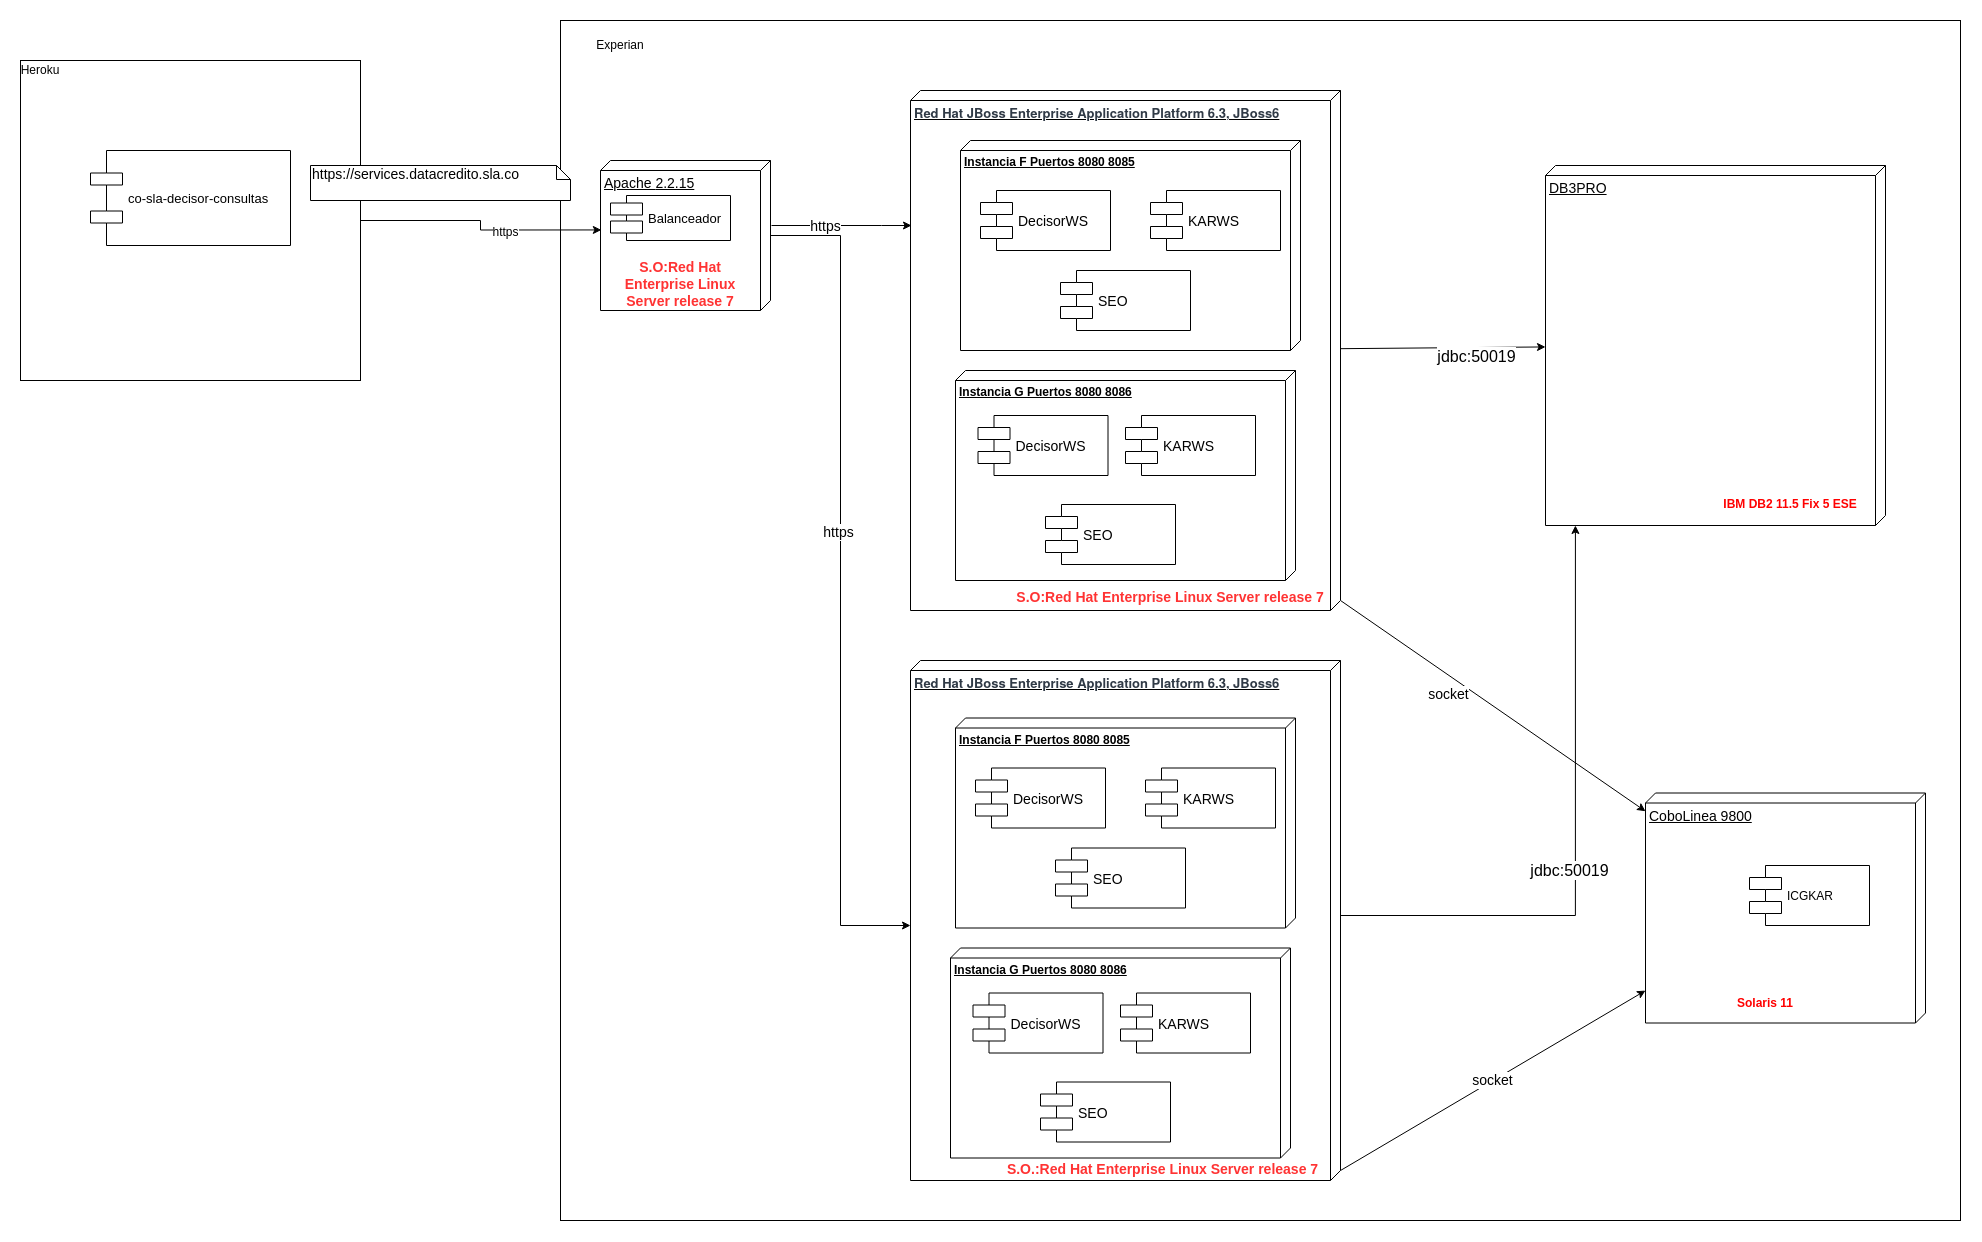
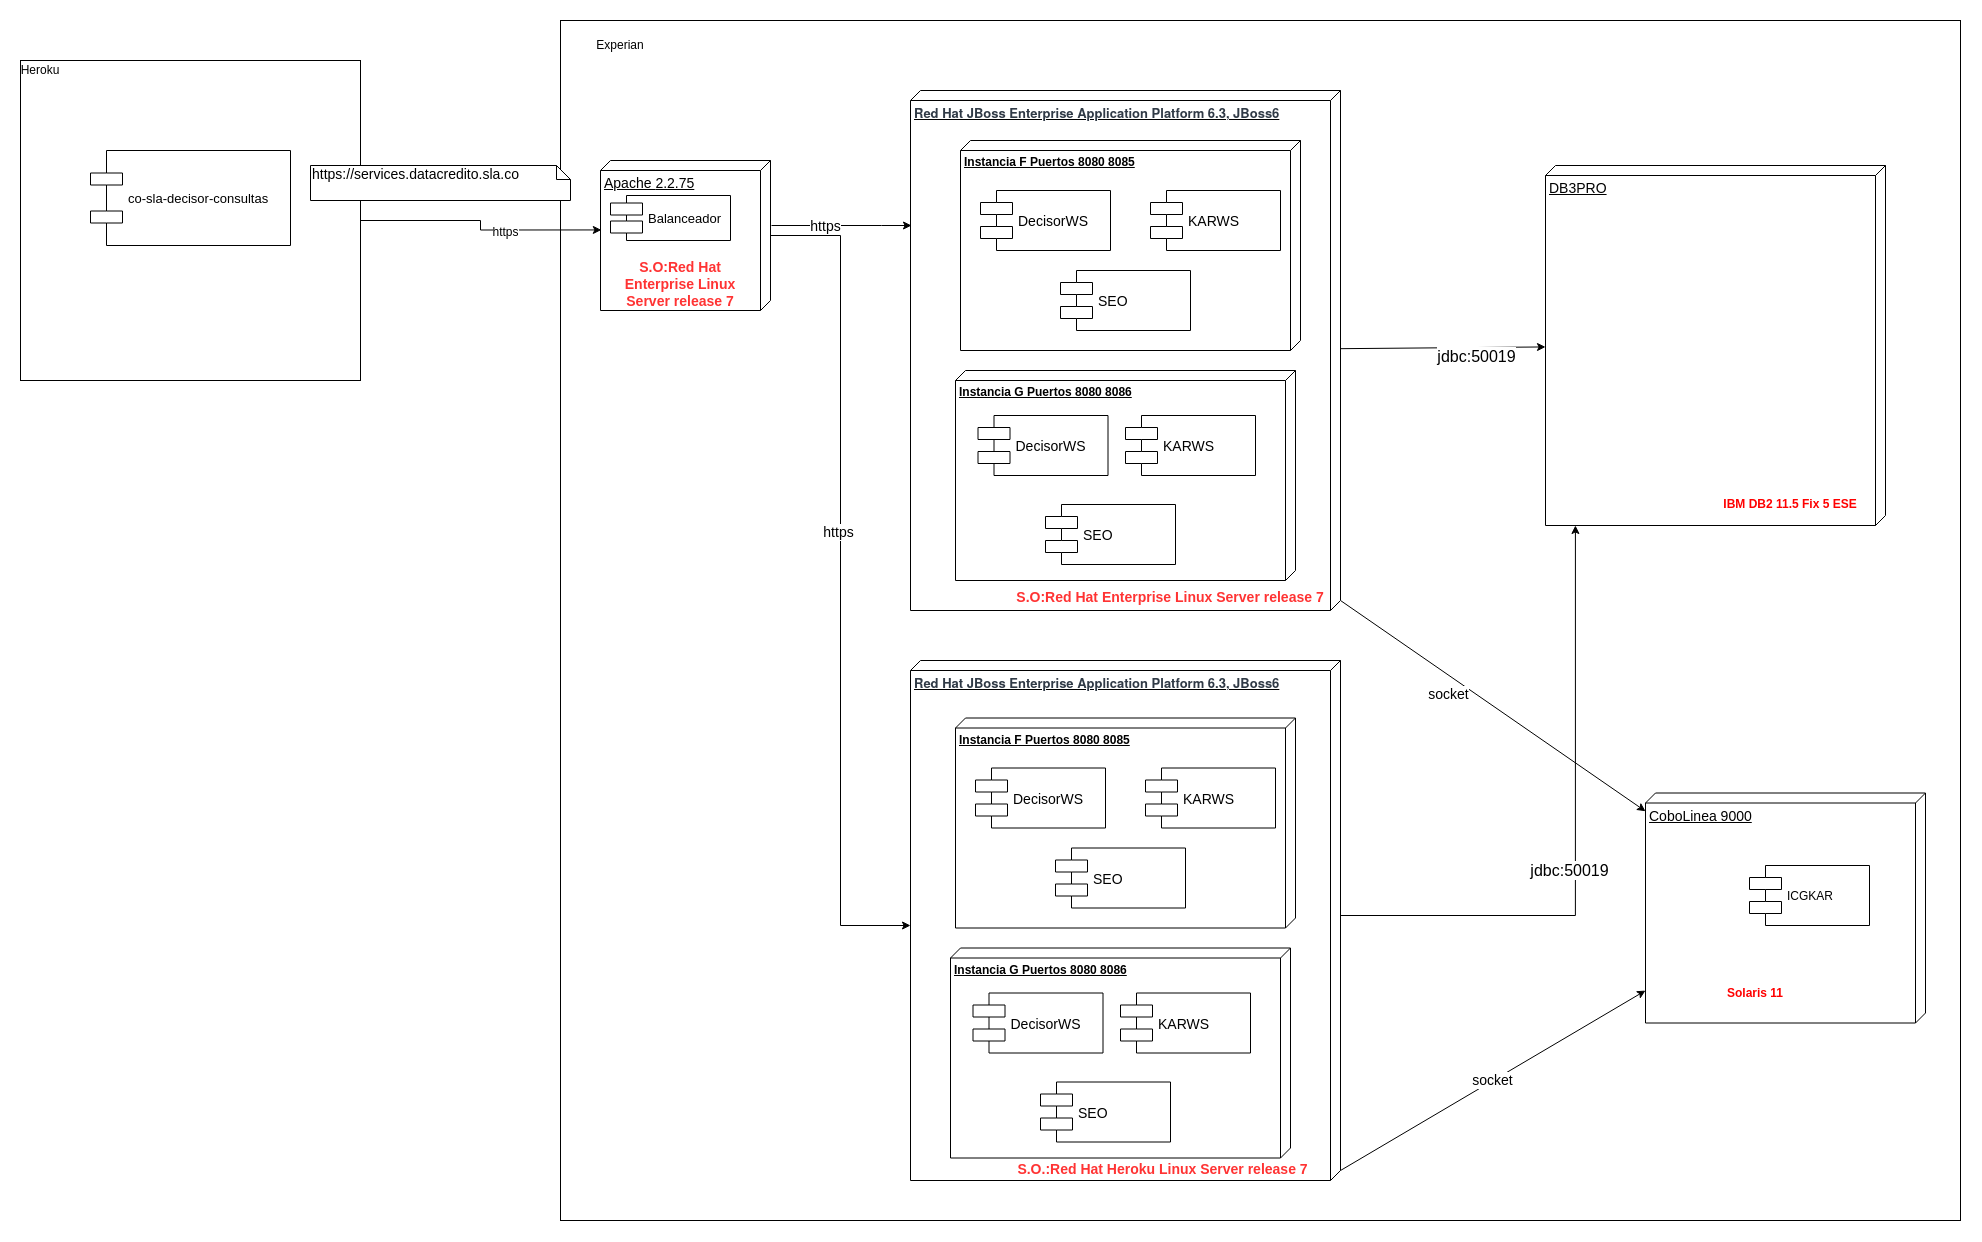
(645, 183) -> (645, 183)
(1693, 816) -> (1693, 816)
(1766, 1004) -> (1756, 994)
(1163, 1170) -> (1163, 1170)
